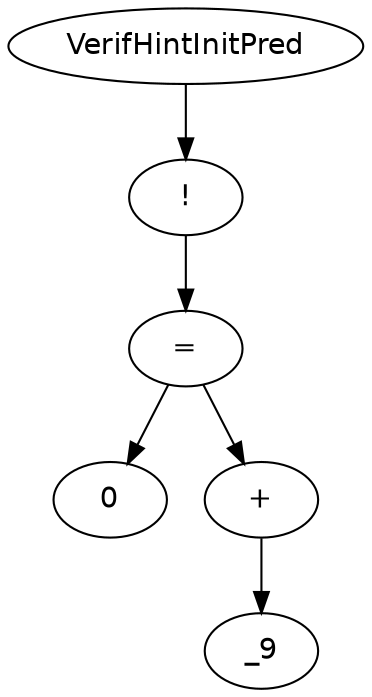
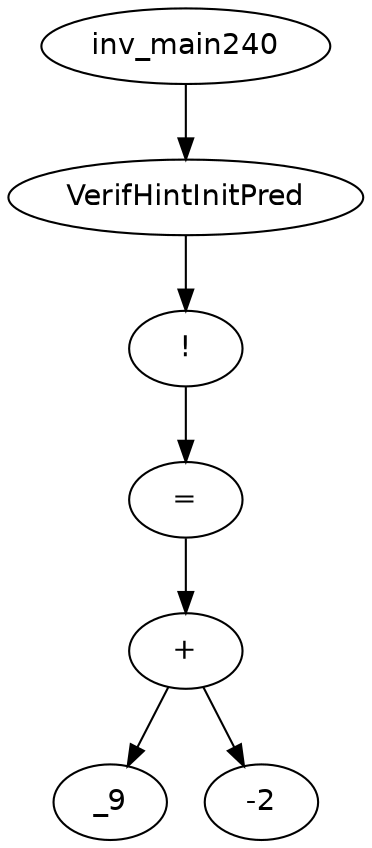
none -> (186, 46)
(110, 500) -> none
none -> (261, 802)
